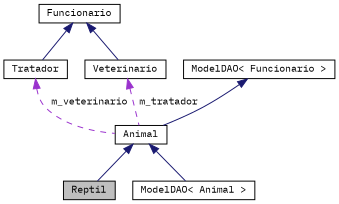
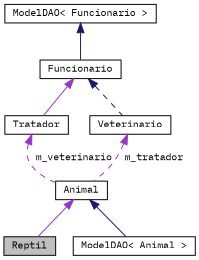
(55, 45) -> (55, 101)
(106, 45) -> (109, 101)
(203, 107) -> (81, 46)
(112, 166) -> (52, 222)
